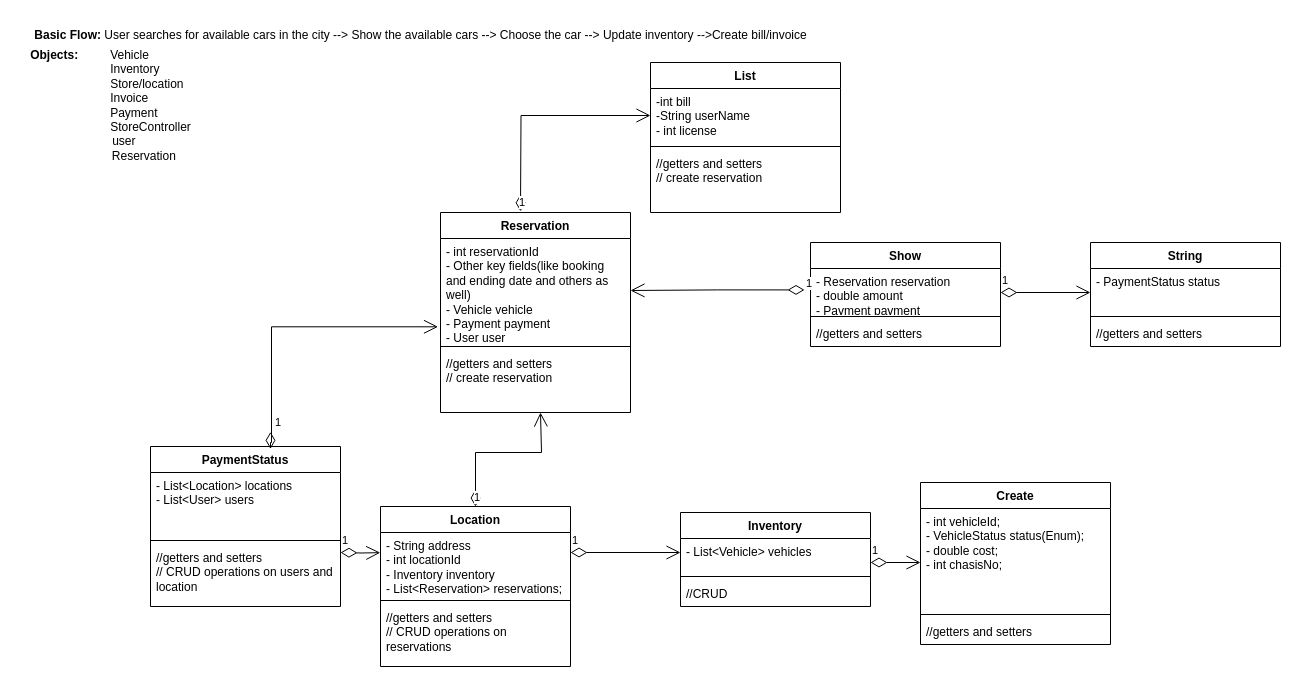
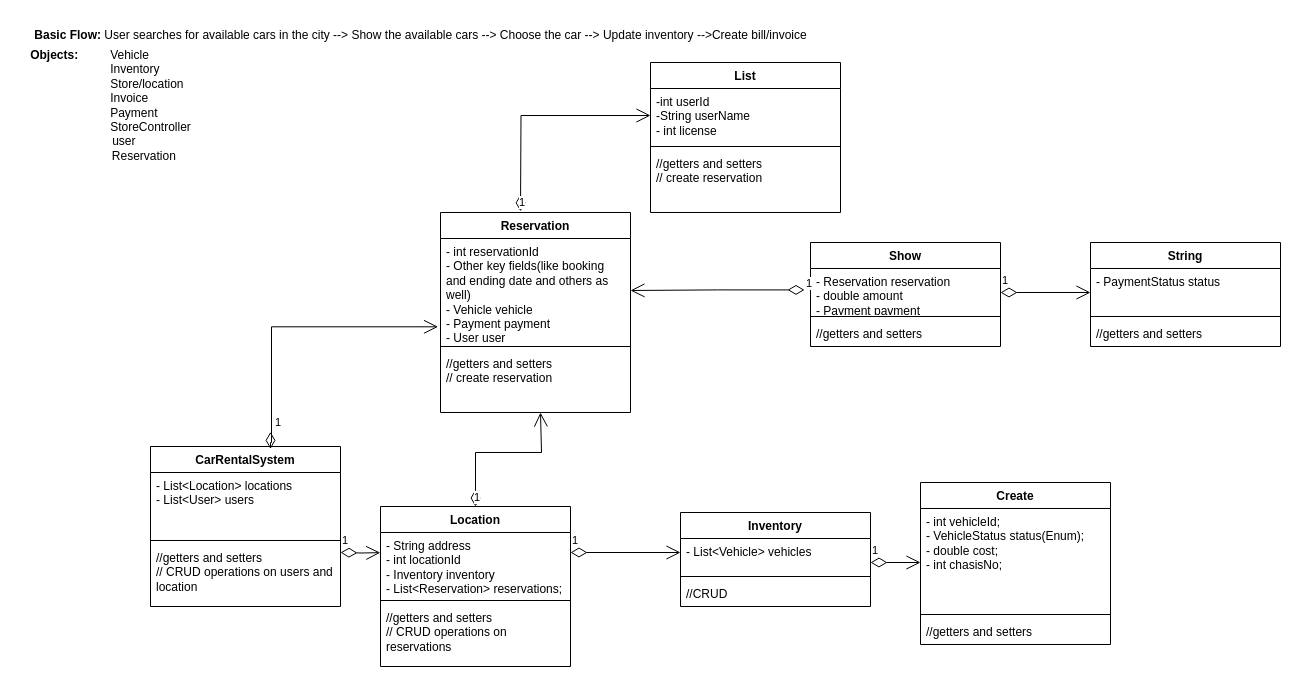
(707, 117) -> (707, 117)
(246, 461) -> (246, 461)
